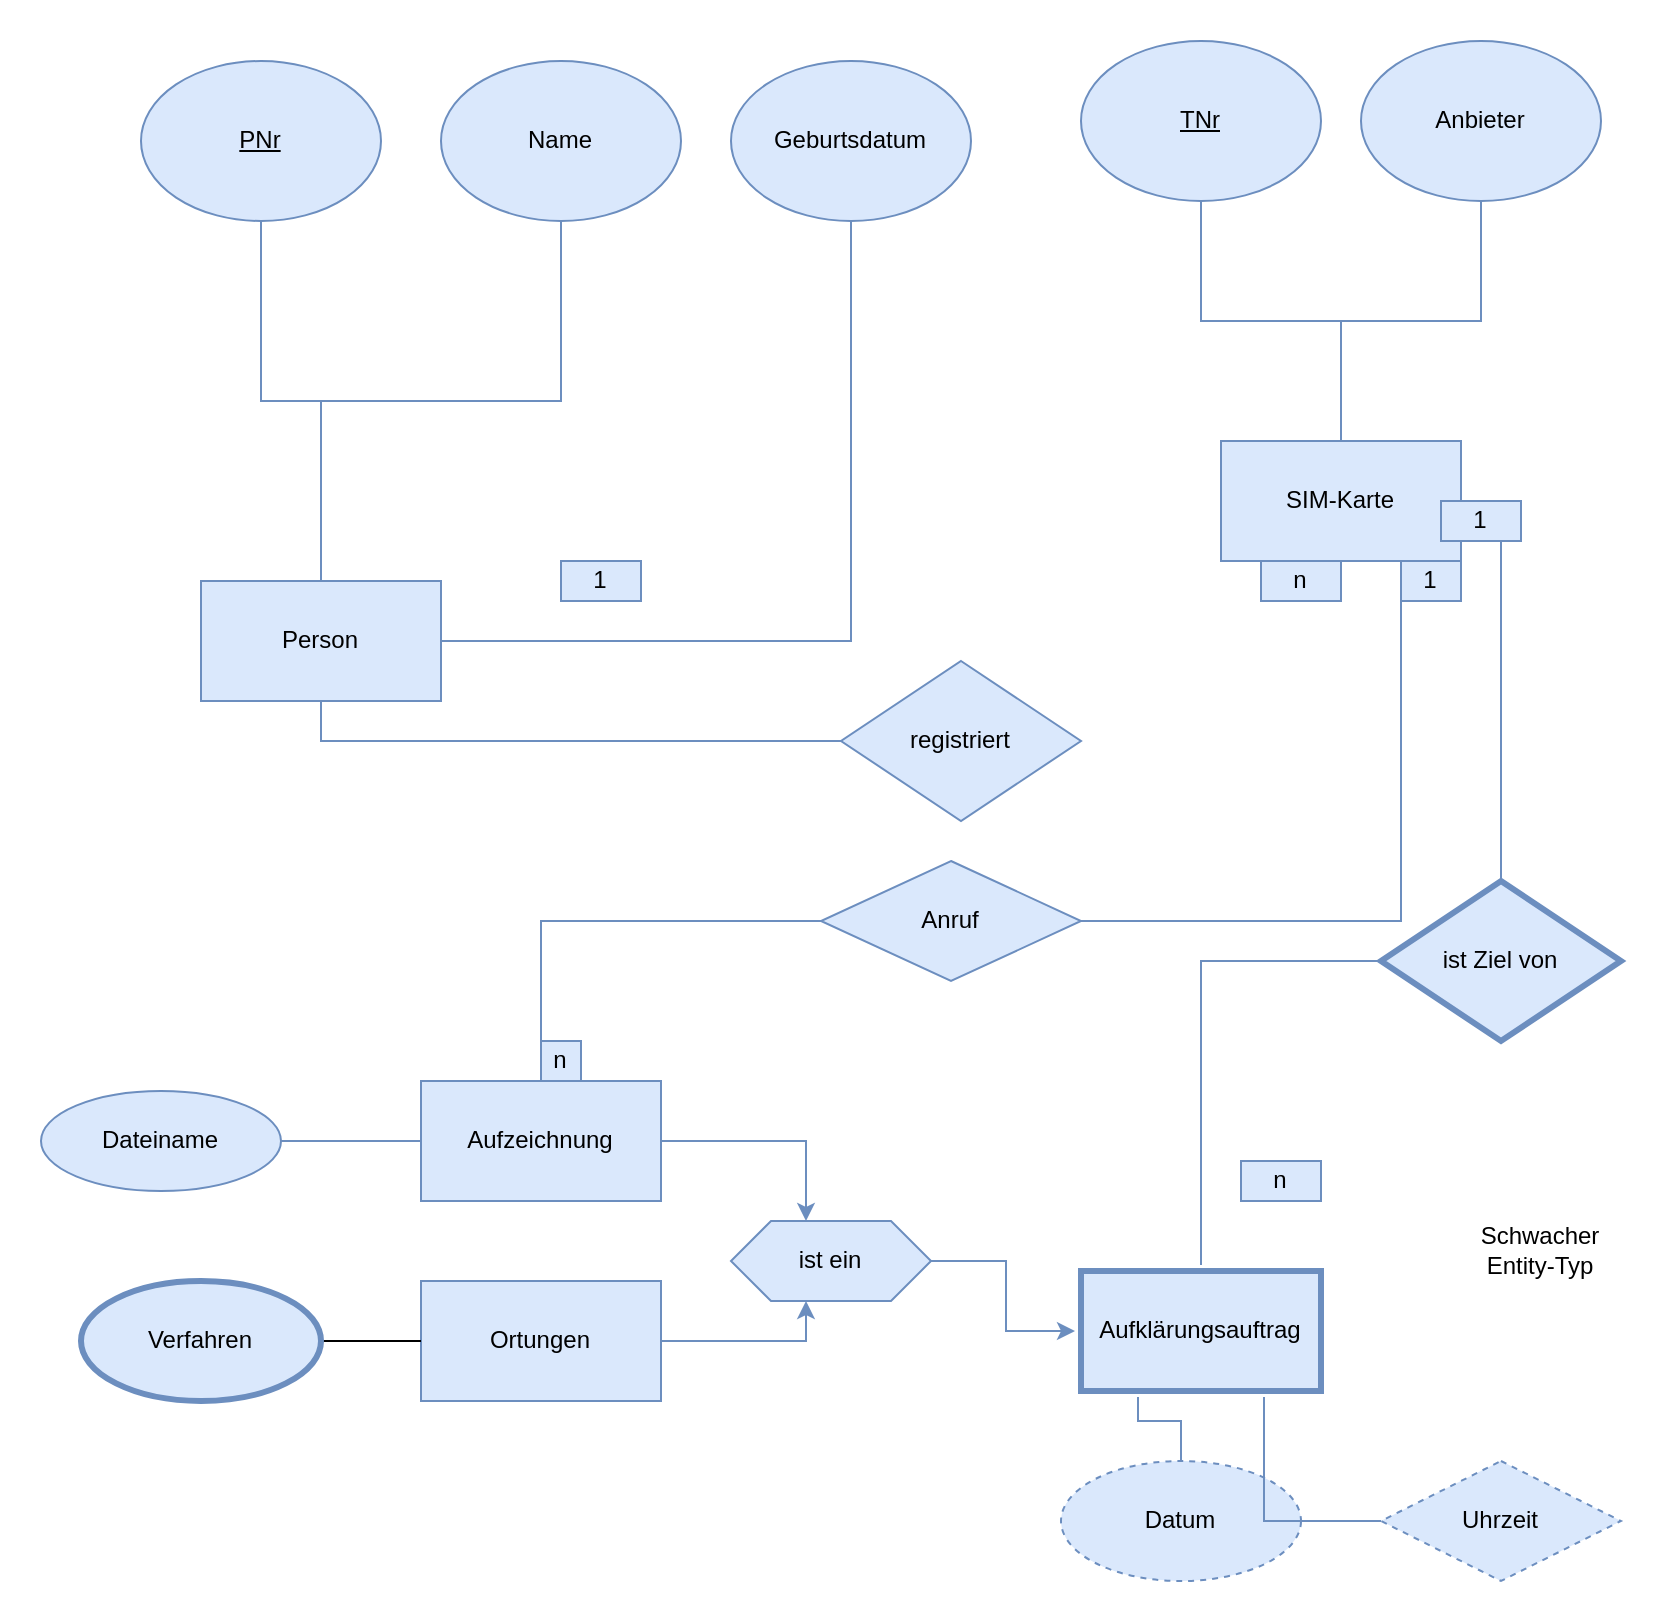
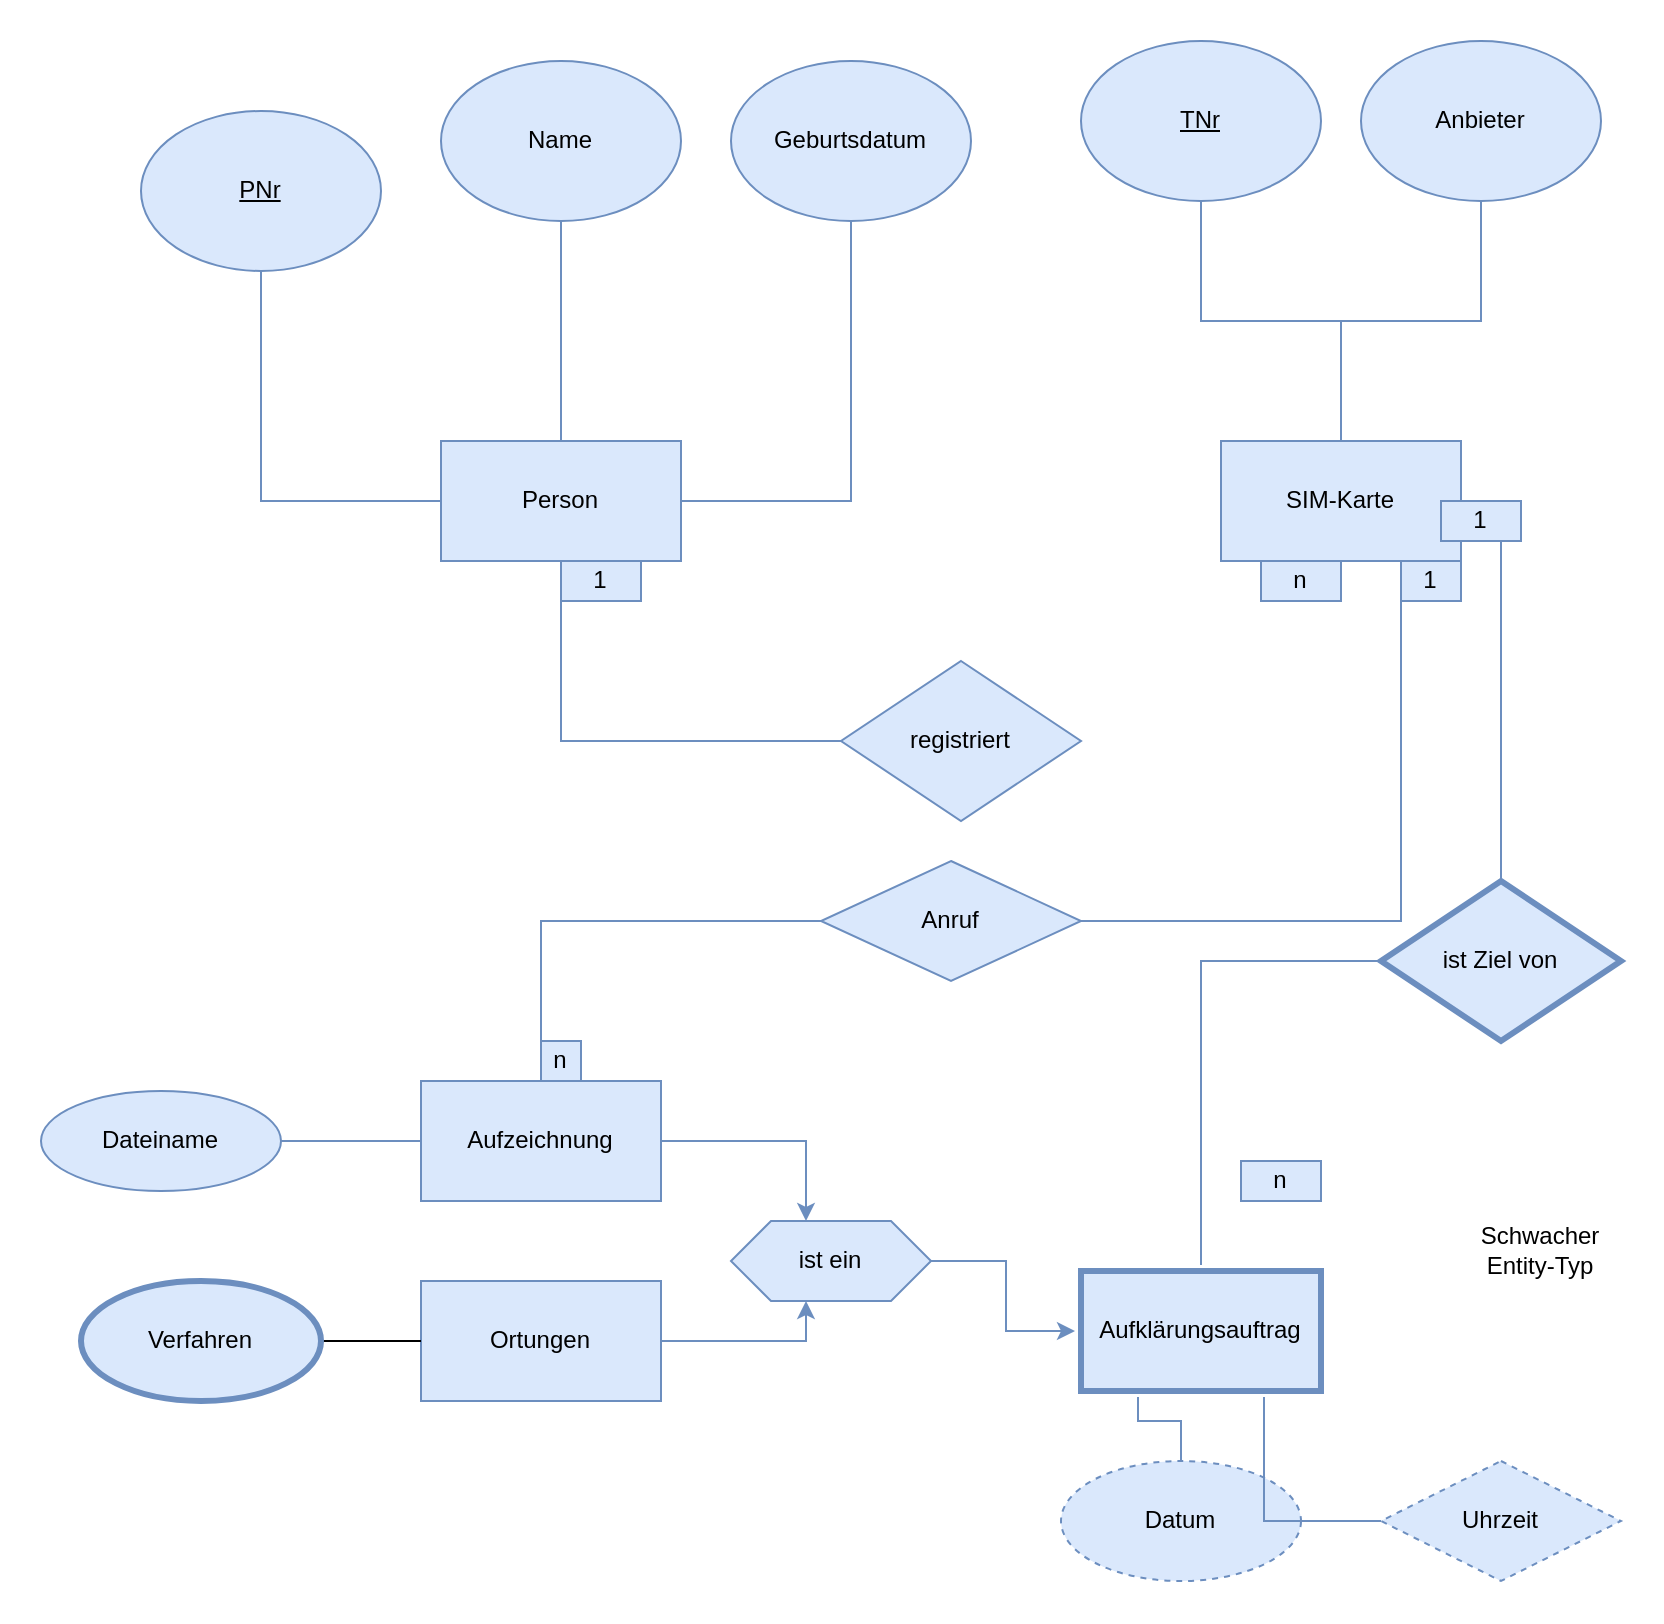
(261, 141) -> (261, 191)
(321, 641) -> (561, 501)
